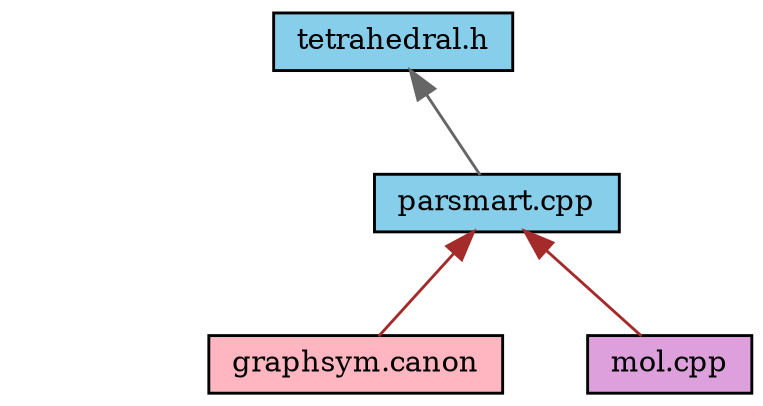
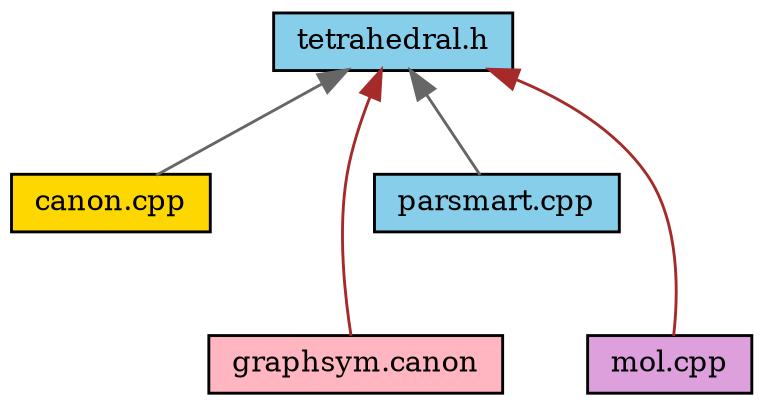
none -> (111, 203)
(594, 293) -> (648, 176)
(416, 295) -> (343, 215)
